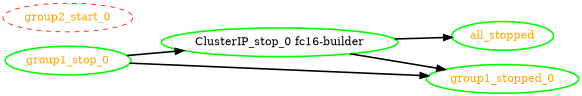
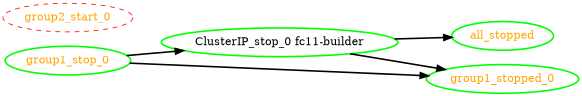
(280, 42) -> (280, 42)
